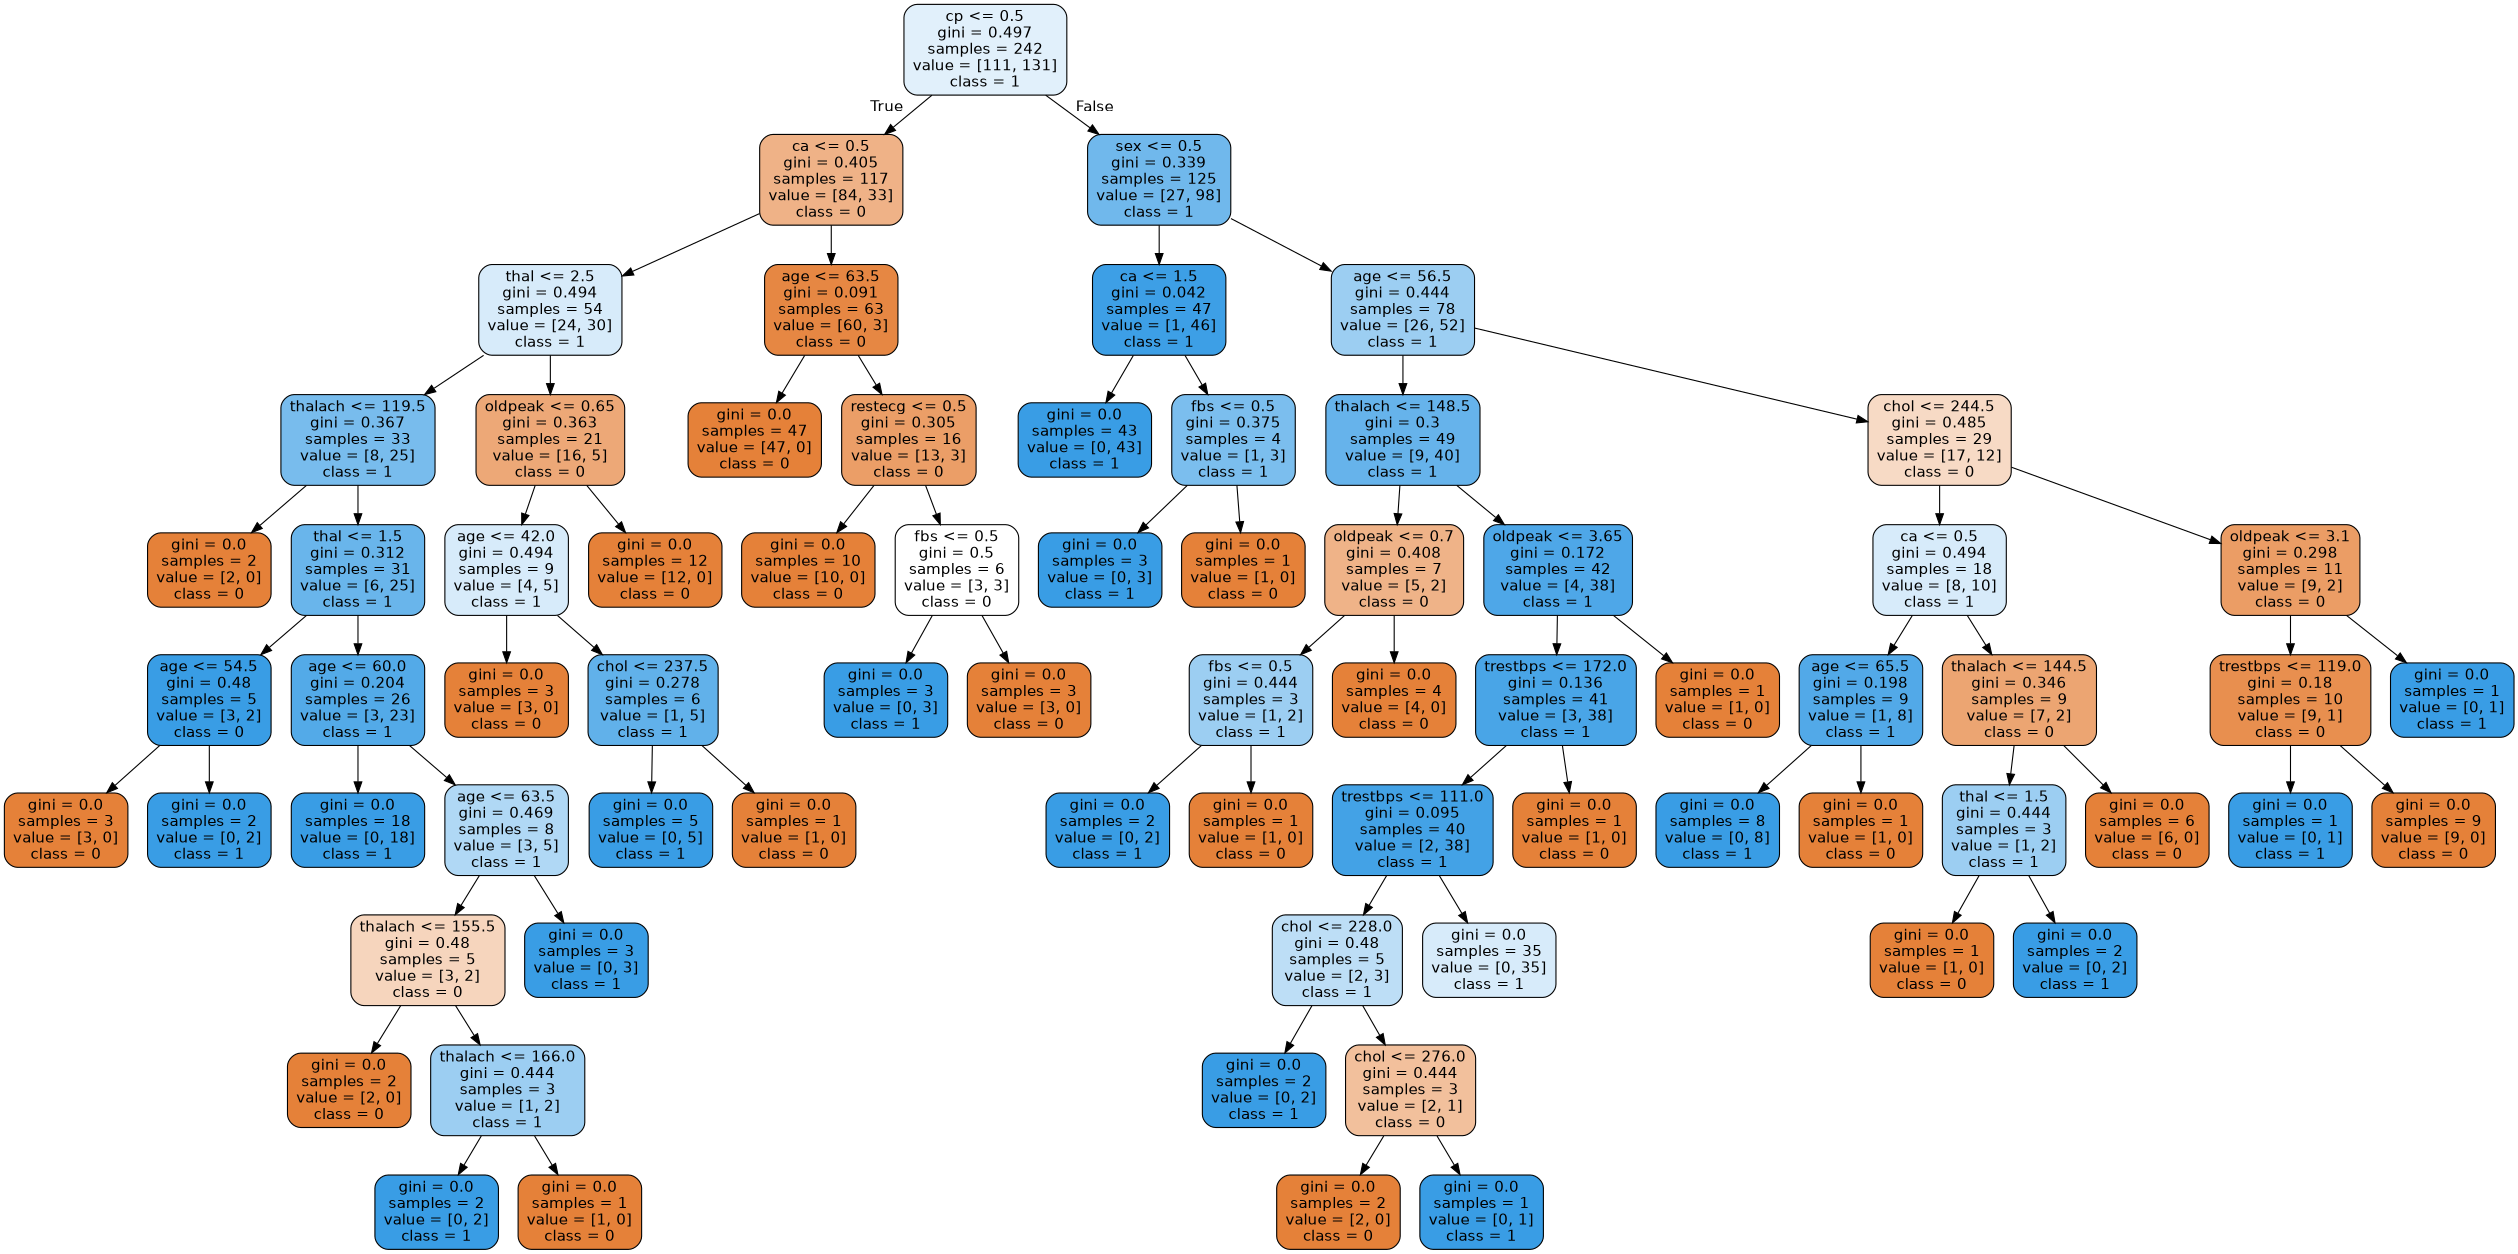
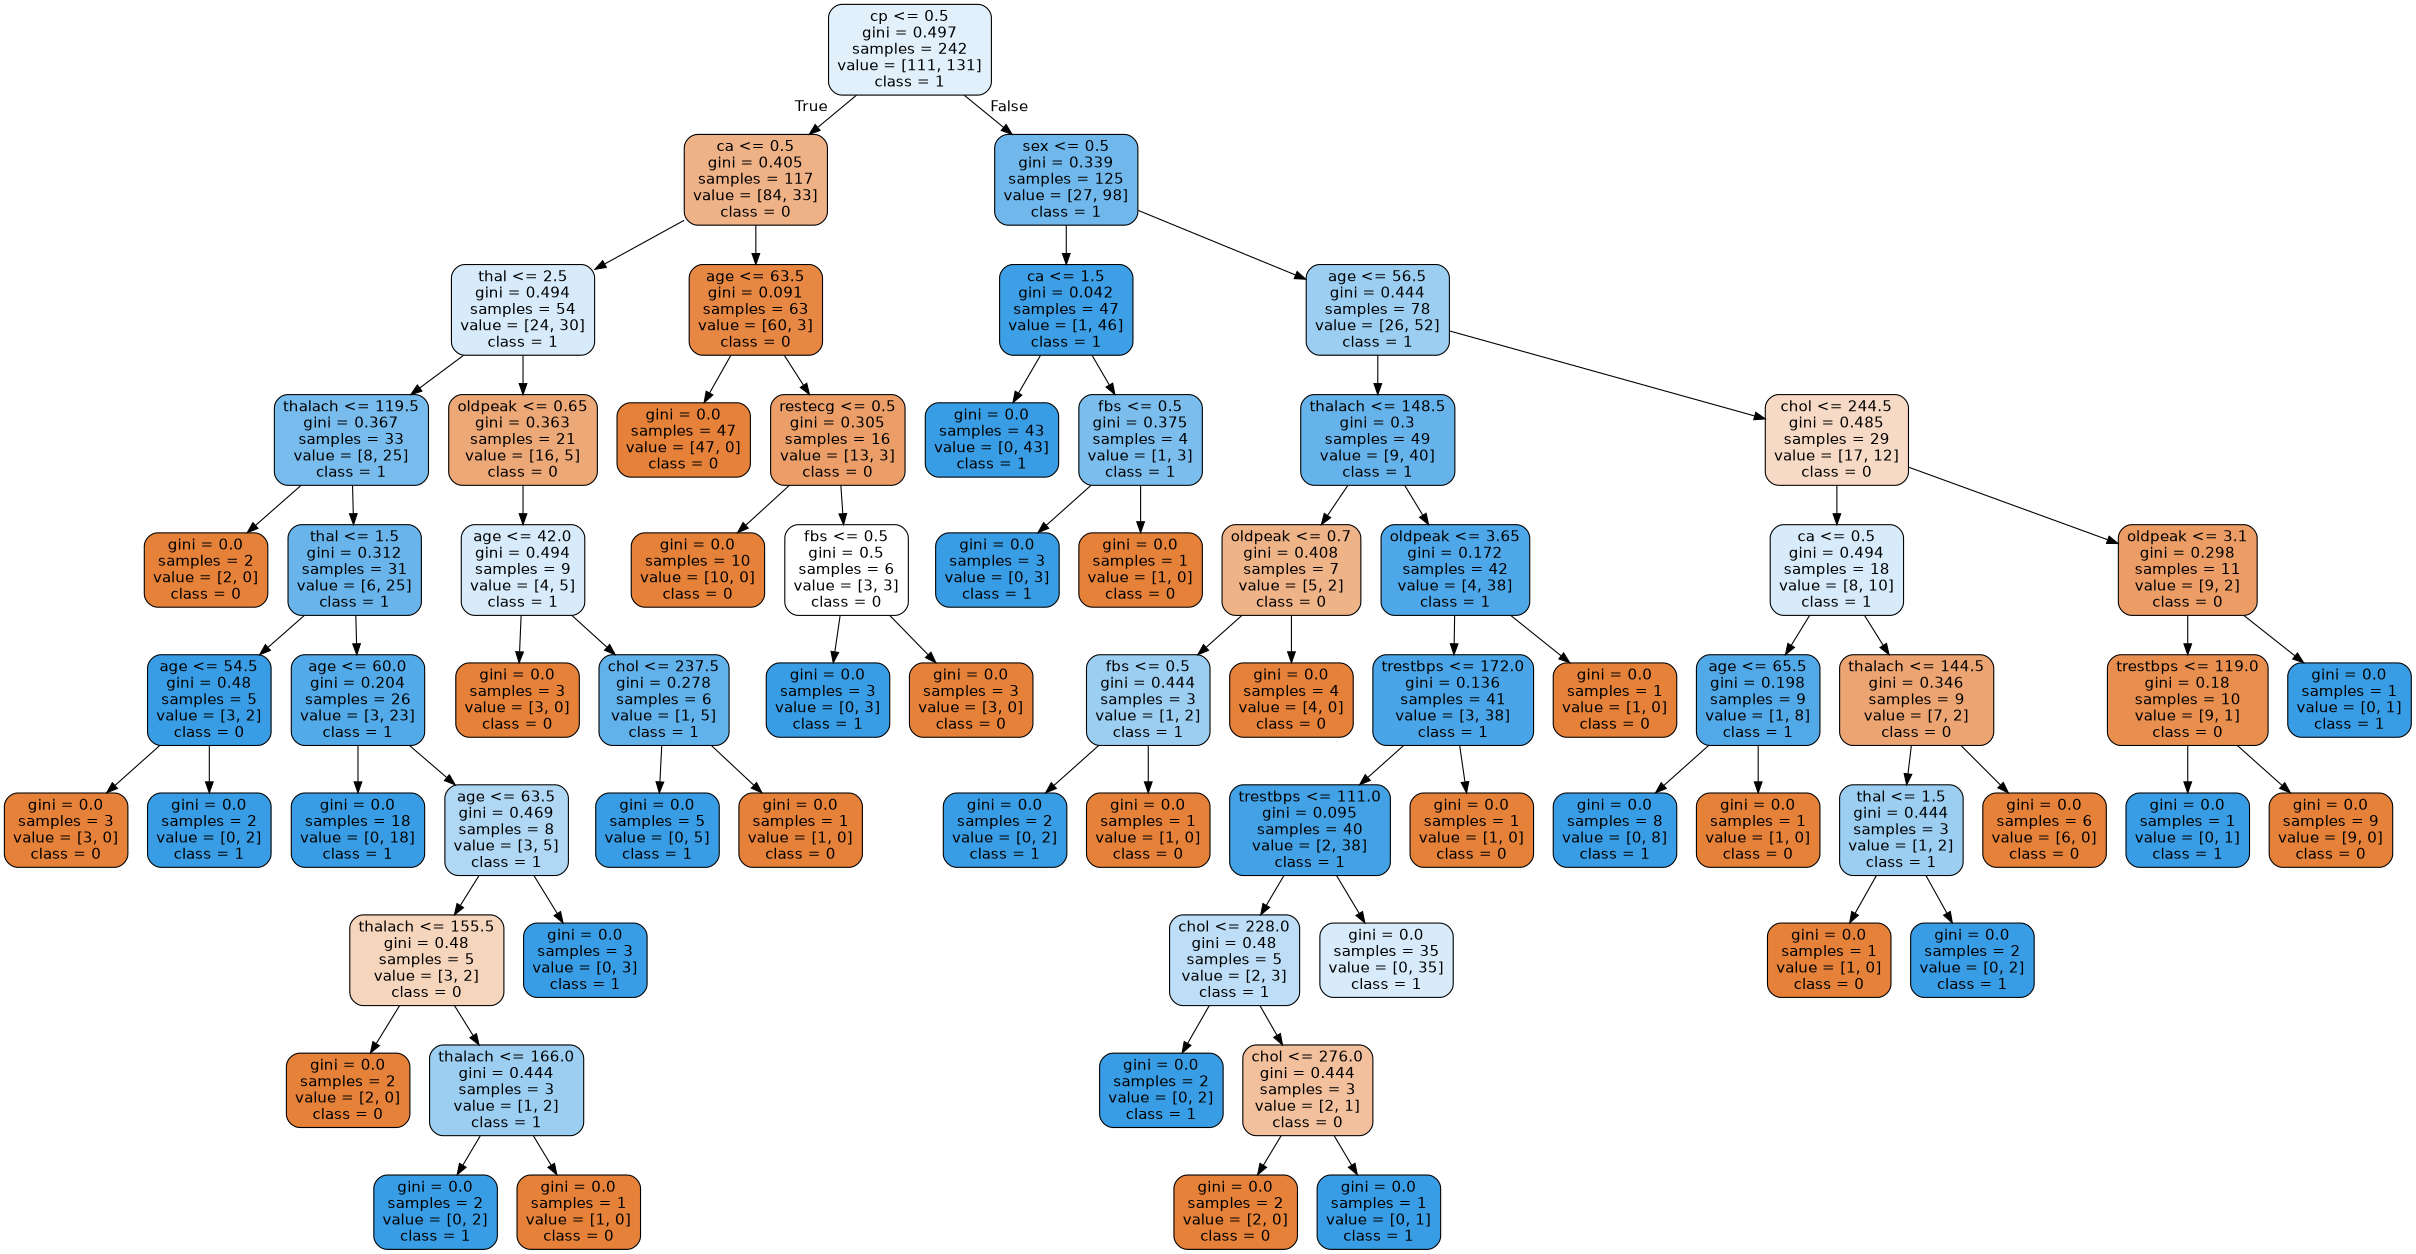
(655, 570) -> none
